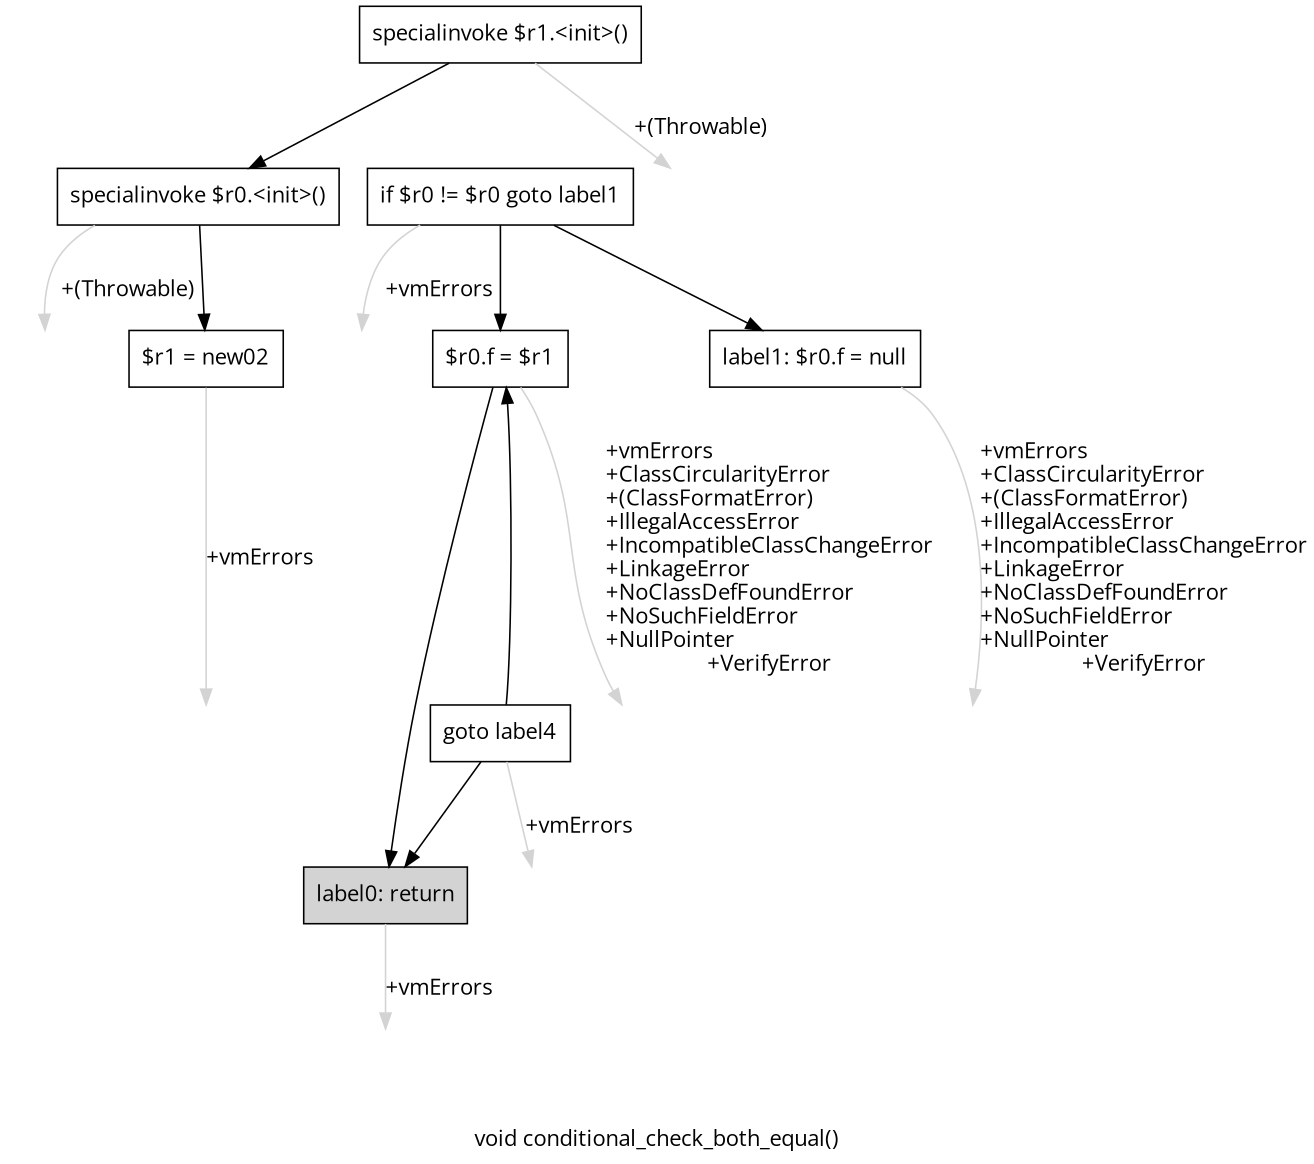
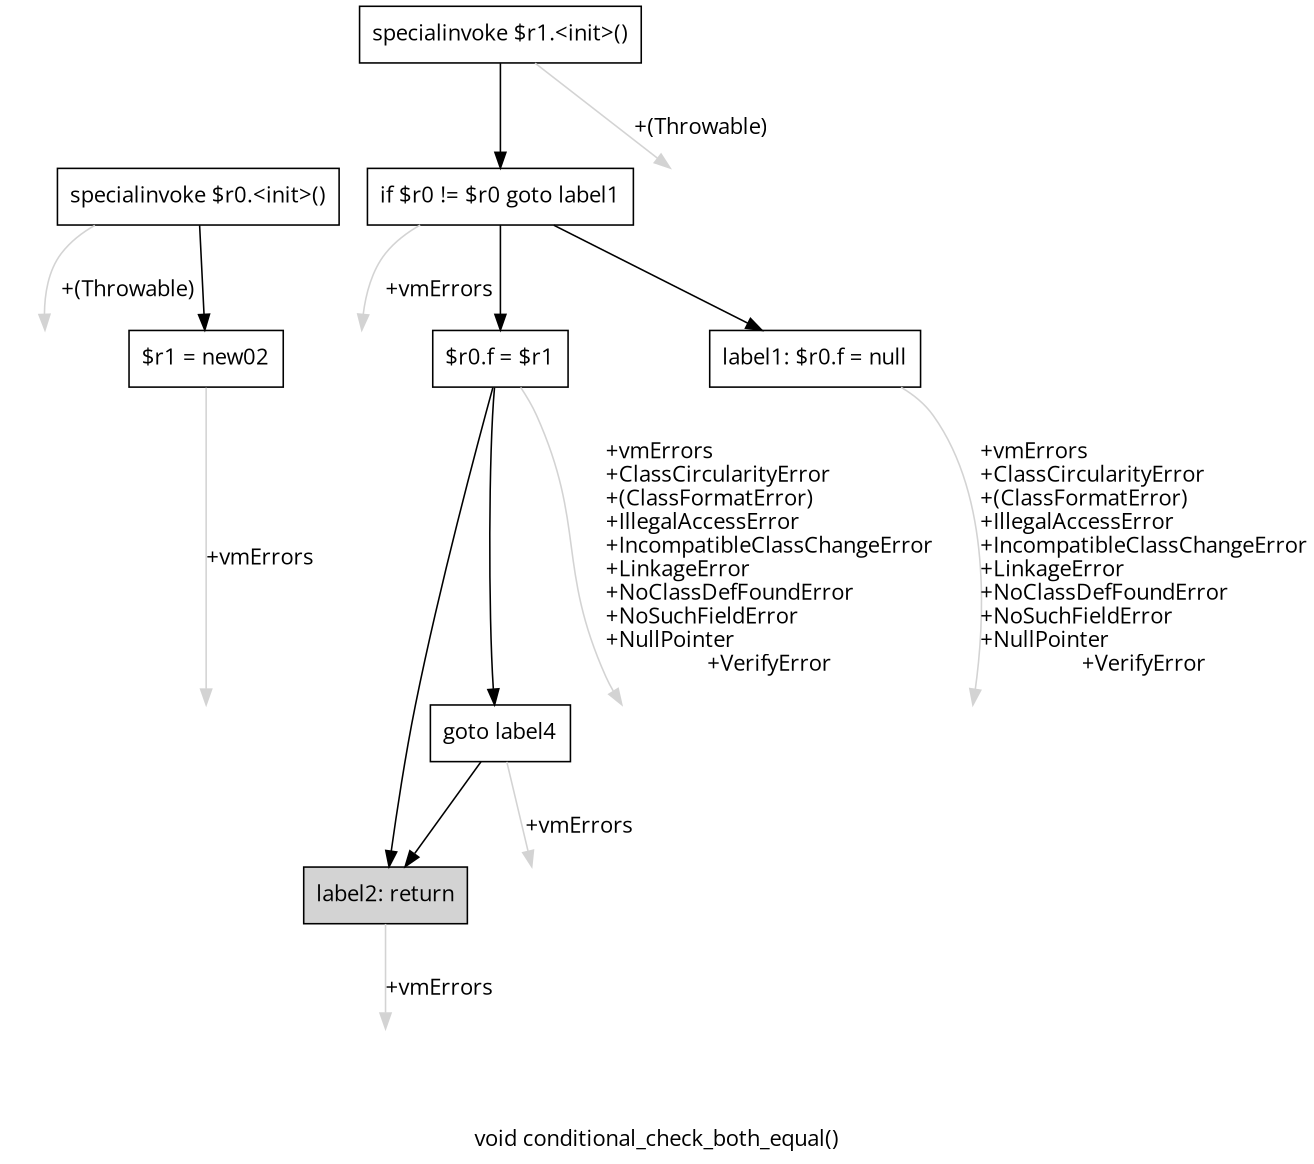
(356, 112) -> (500, 108)
(511, 554) -> (490, 538)
(386, 895) -> (386, 895)
